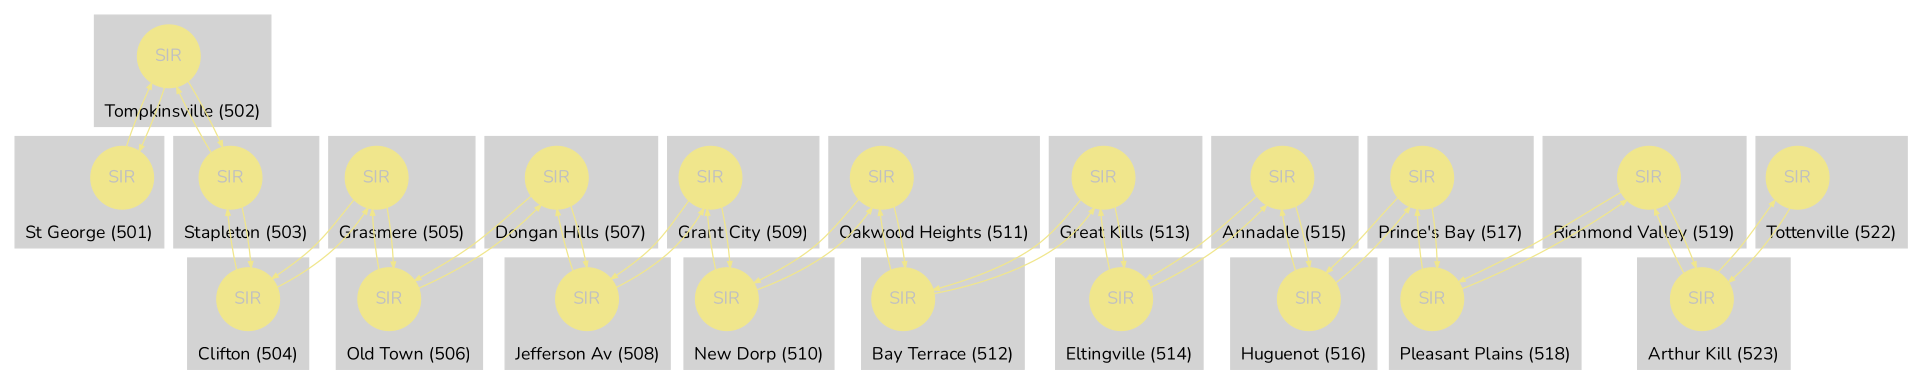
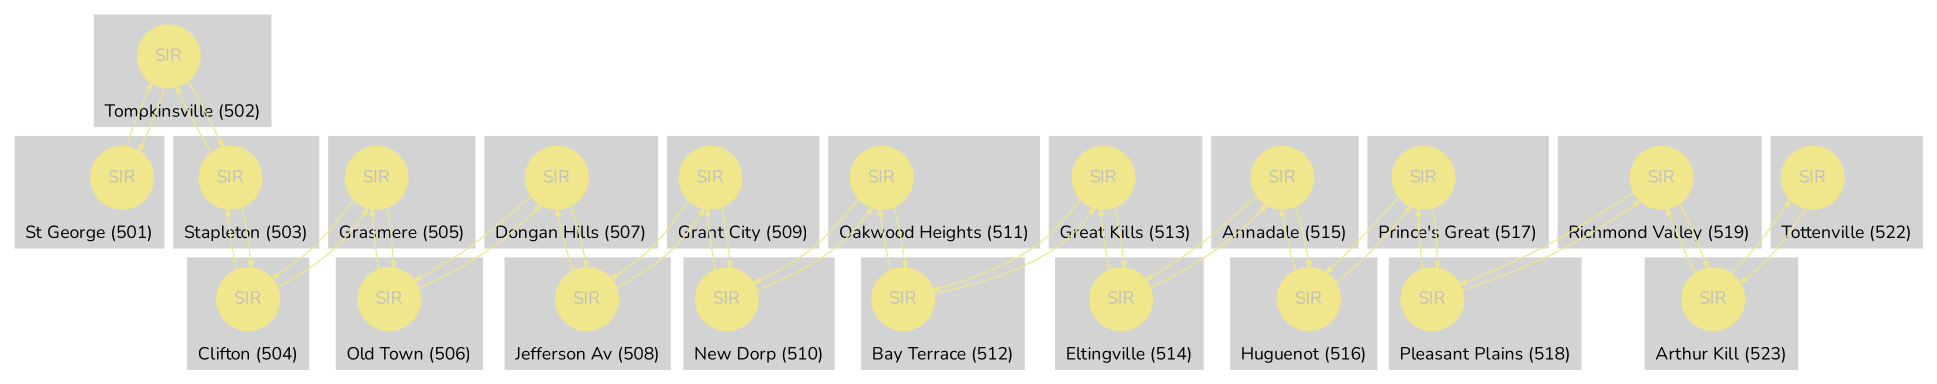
(1451, 233) -> (1458, 233)
